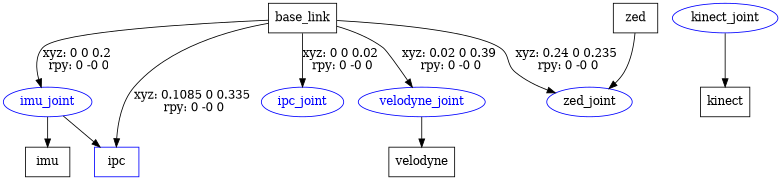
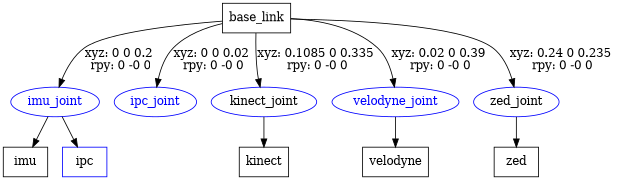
(171, 57) -> (256, 56)
(630, 60) -> (516, 128)
